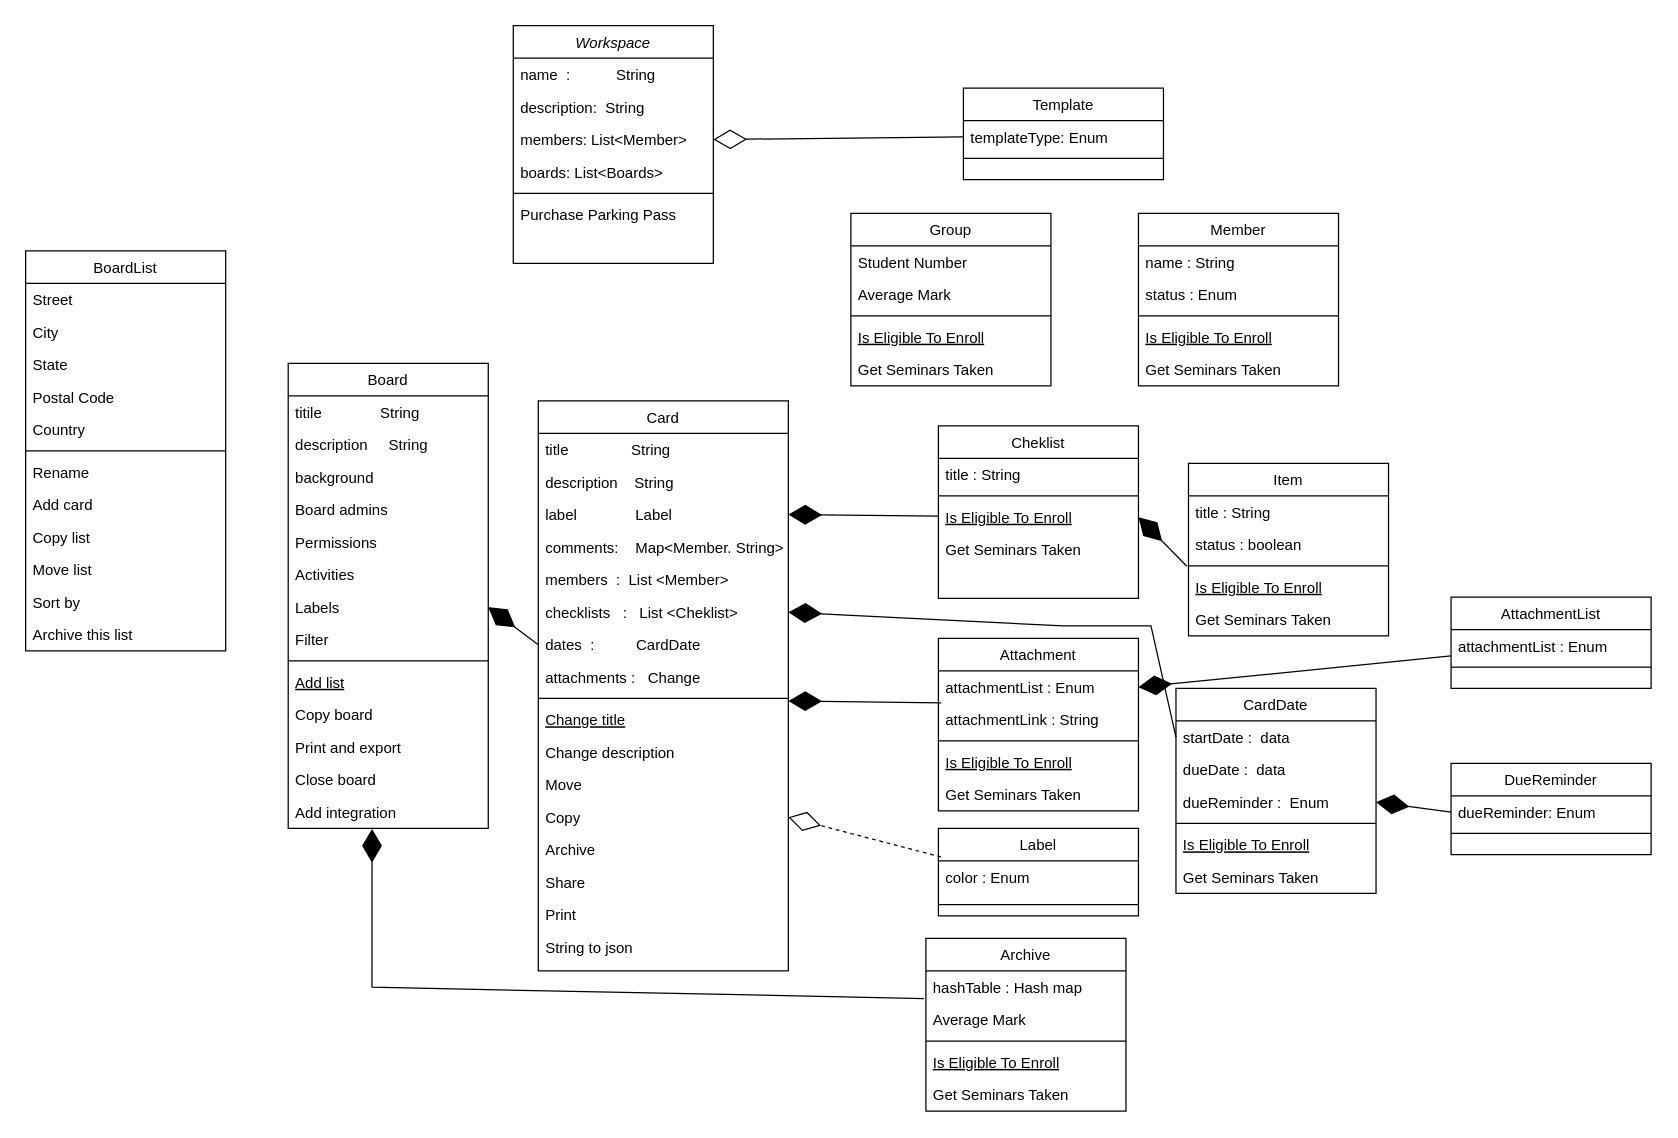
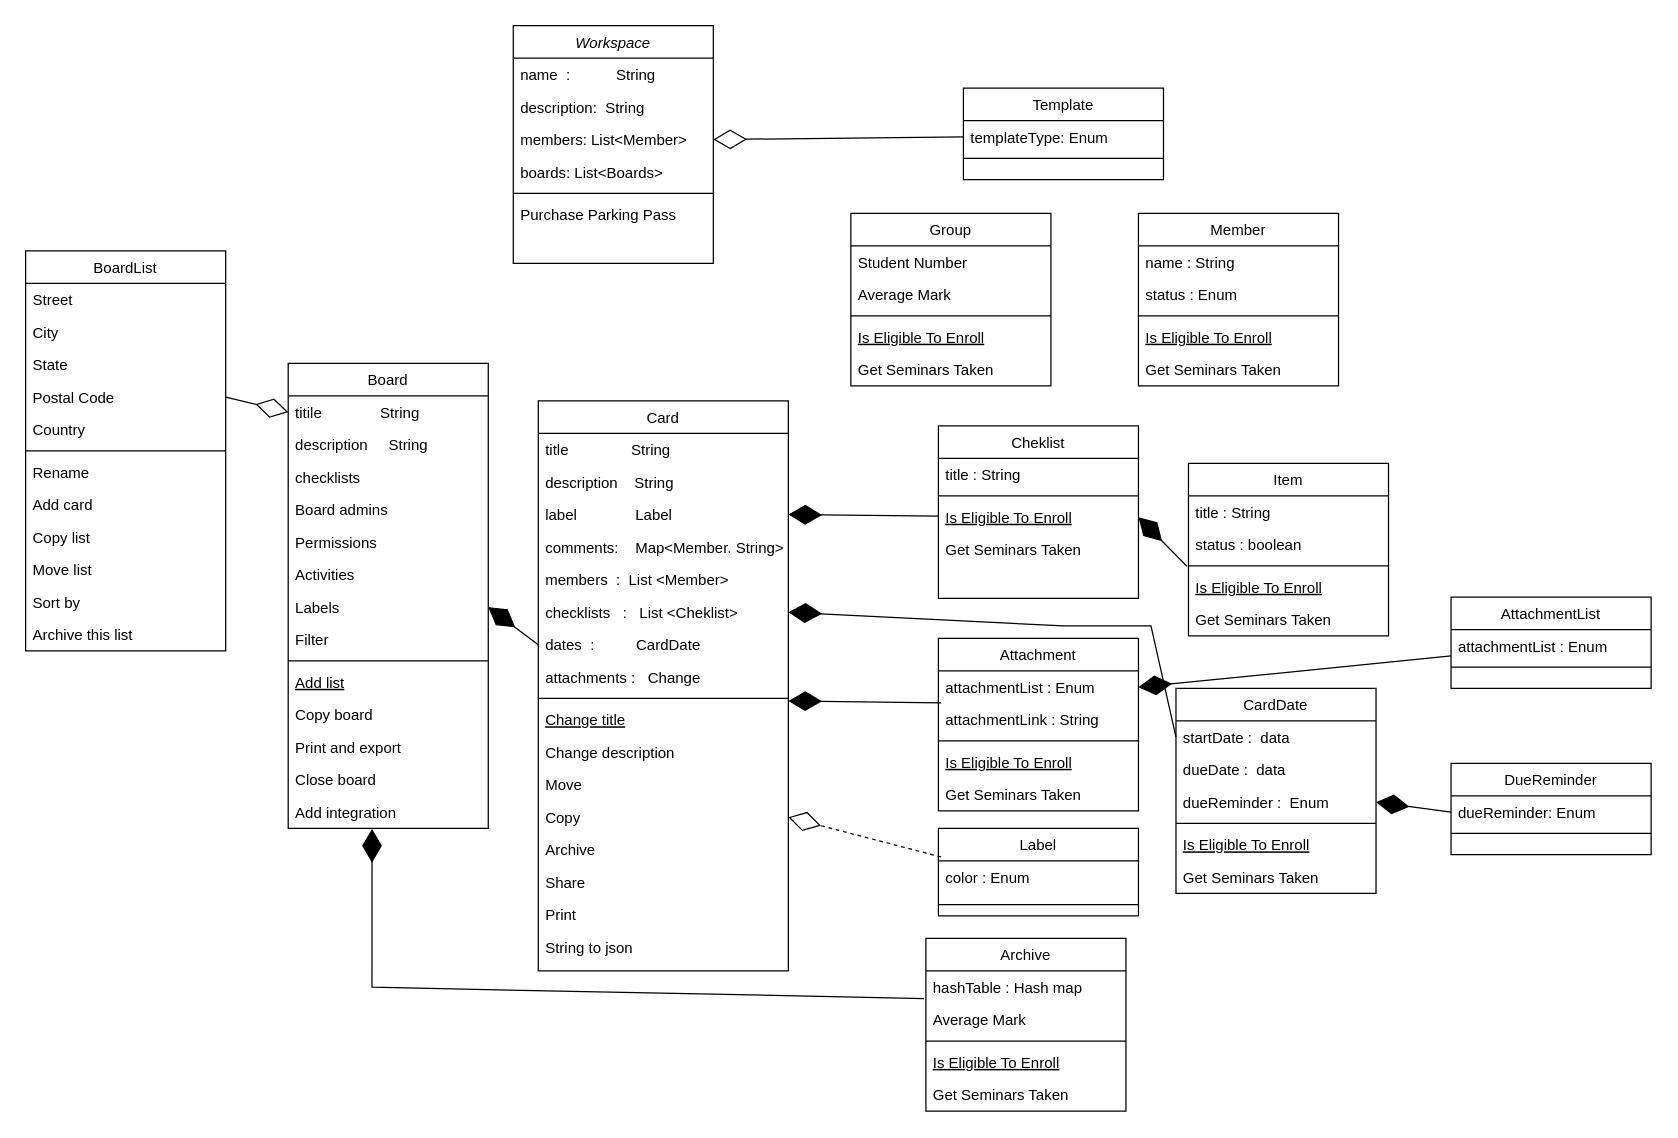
none -> (242, 401)
(337, 478) -> (333, 478)
